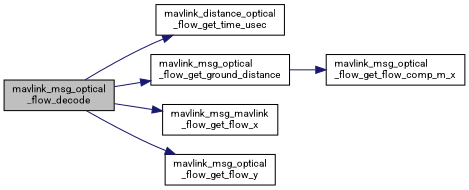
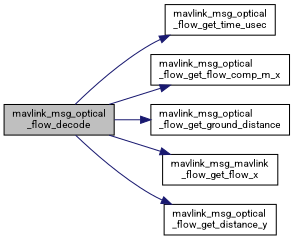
(220, 20) -> (220, 20)
(303, 70) -> (135, 96)
(220, 170) -> (220, 220)
